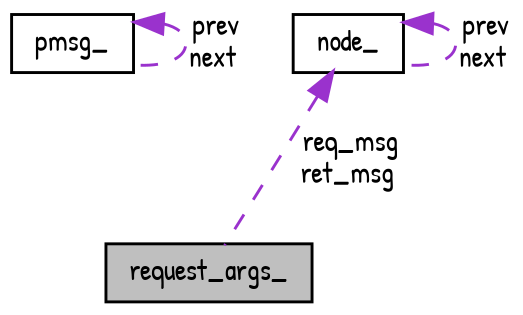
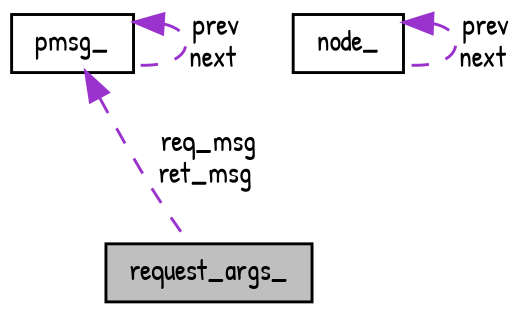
(271, 171) -> (142, 173)
